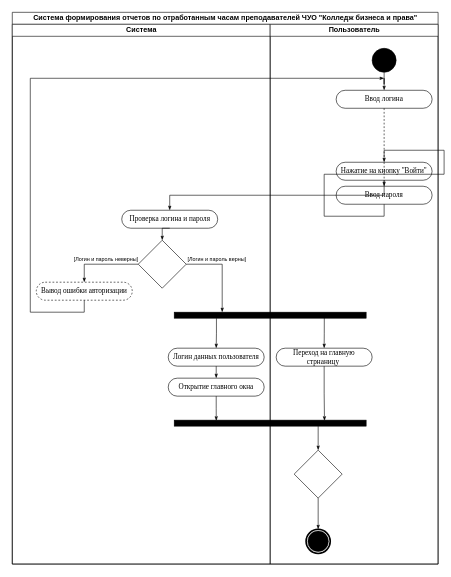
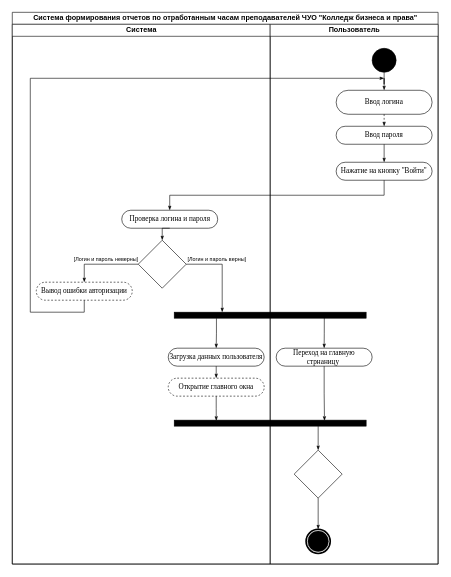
(384, 99) -> (384, 102)
(384, 195) -> (384, 135)
(216, 357) -> (216, 357)
(216, 387) -> (216, 387)
